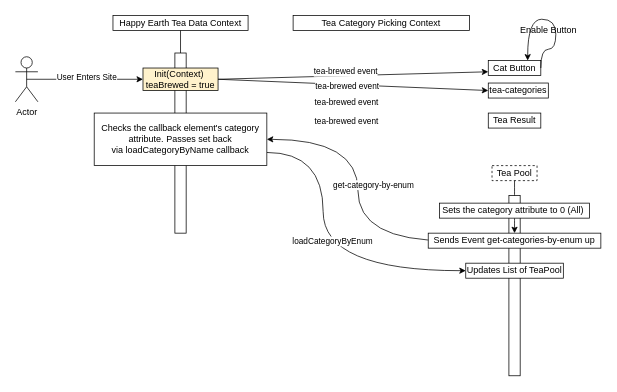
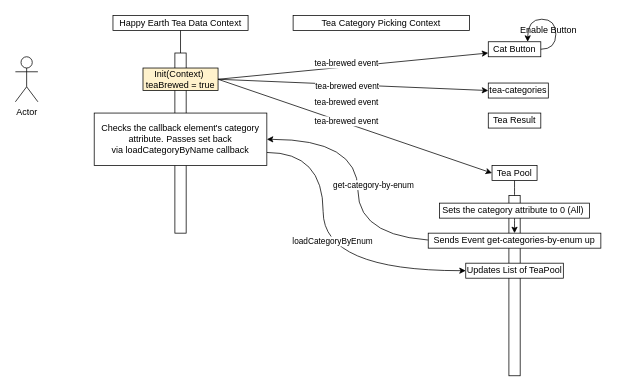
(514, 68) -> (514, 49)
(83, 79) -> none
none -> (420, 148)
(514, 173) -> (514, 173)
